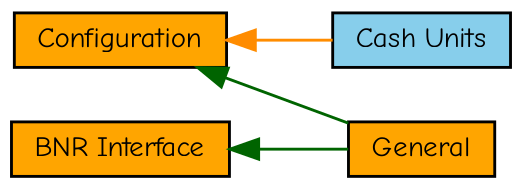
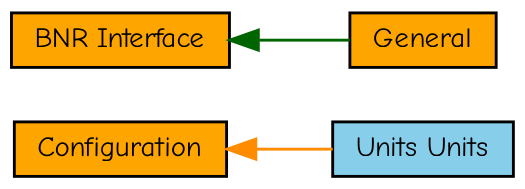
(422, 40) -> (423, 149)
(287, 100) -> none
